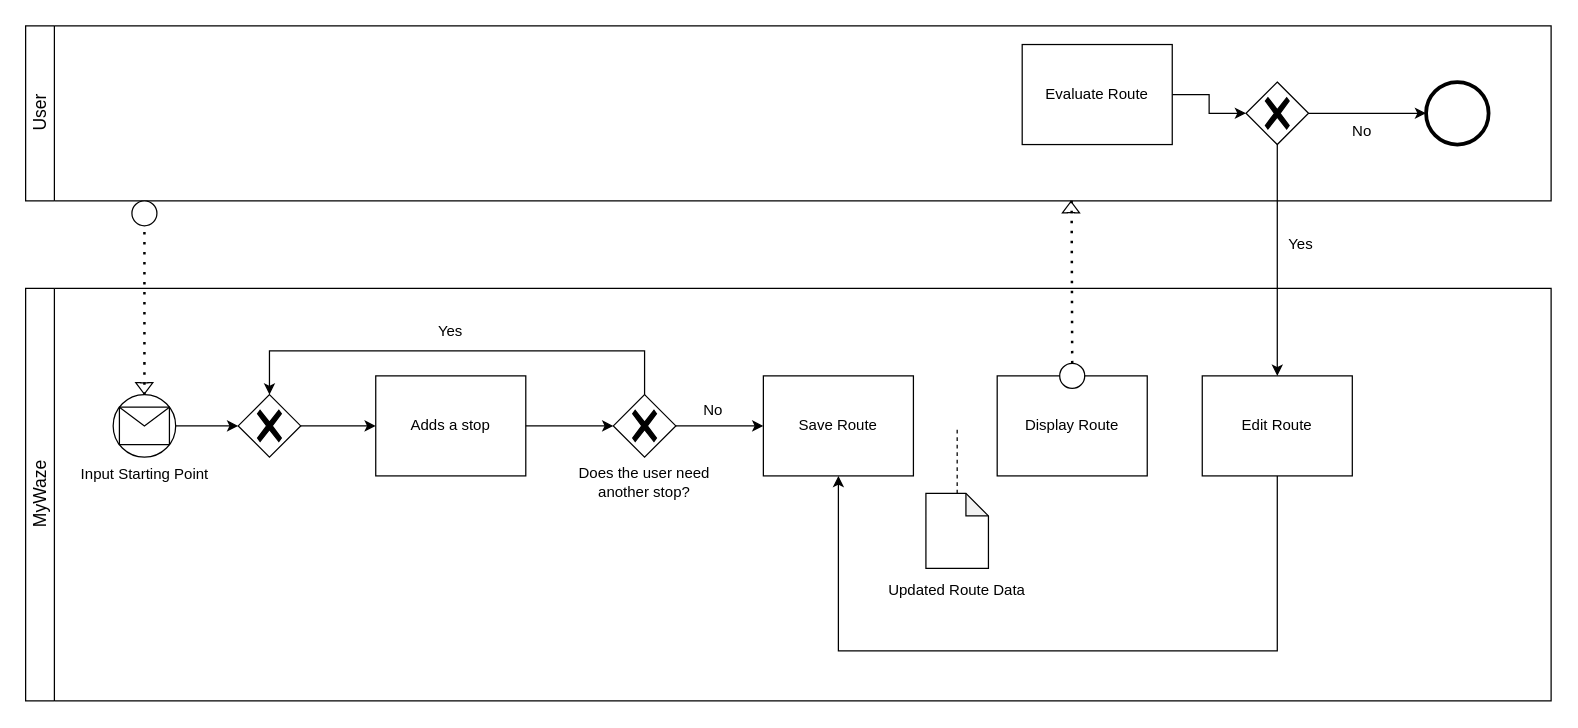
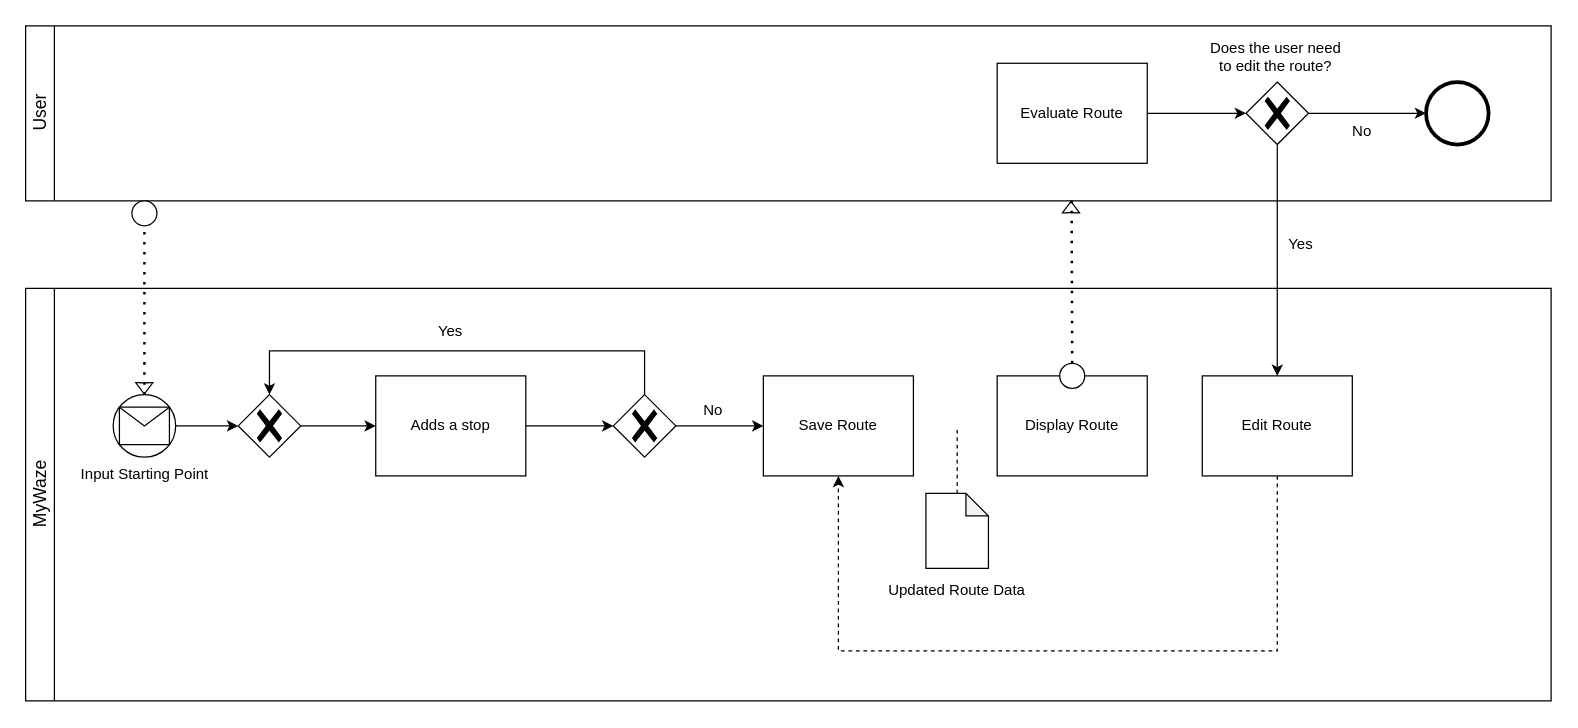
none -> (1276, 57)
(1097, 94) -> (1072, 113)
(644, 482) -> none
(1061, 651) -> (1061, 651)
